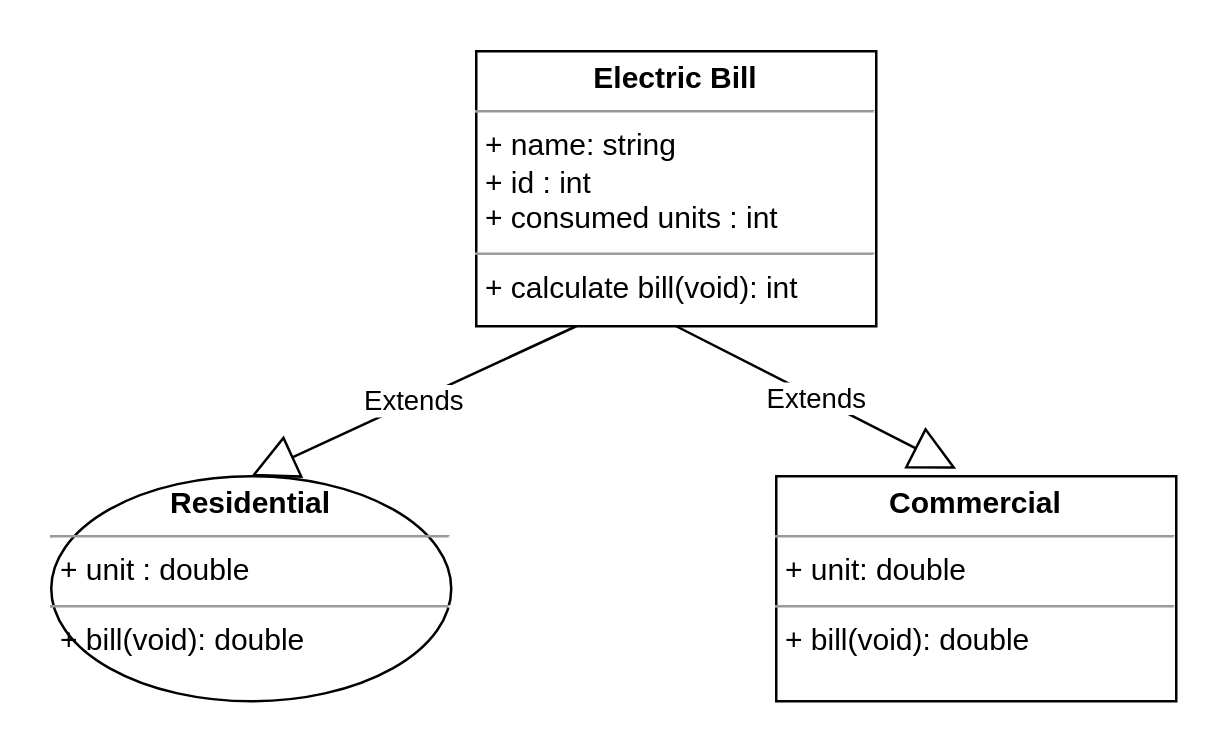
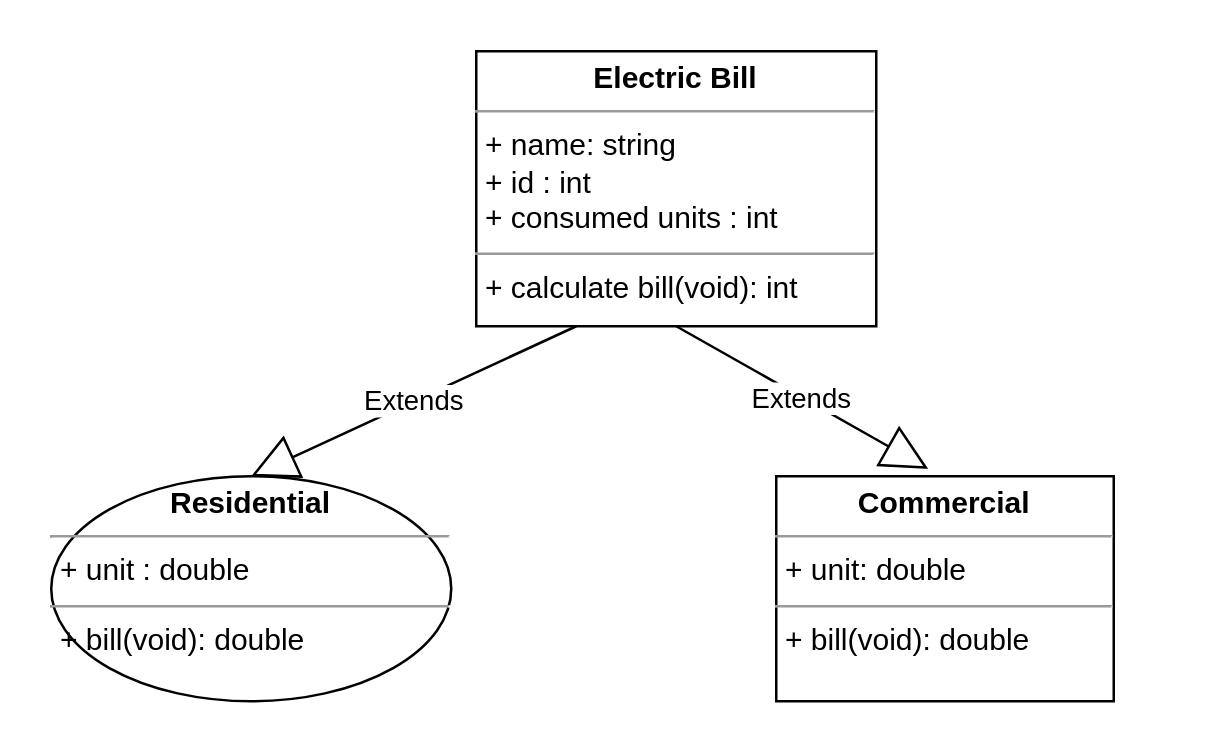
(976, 589) -> (945, 589)
